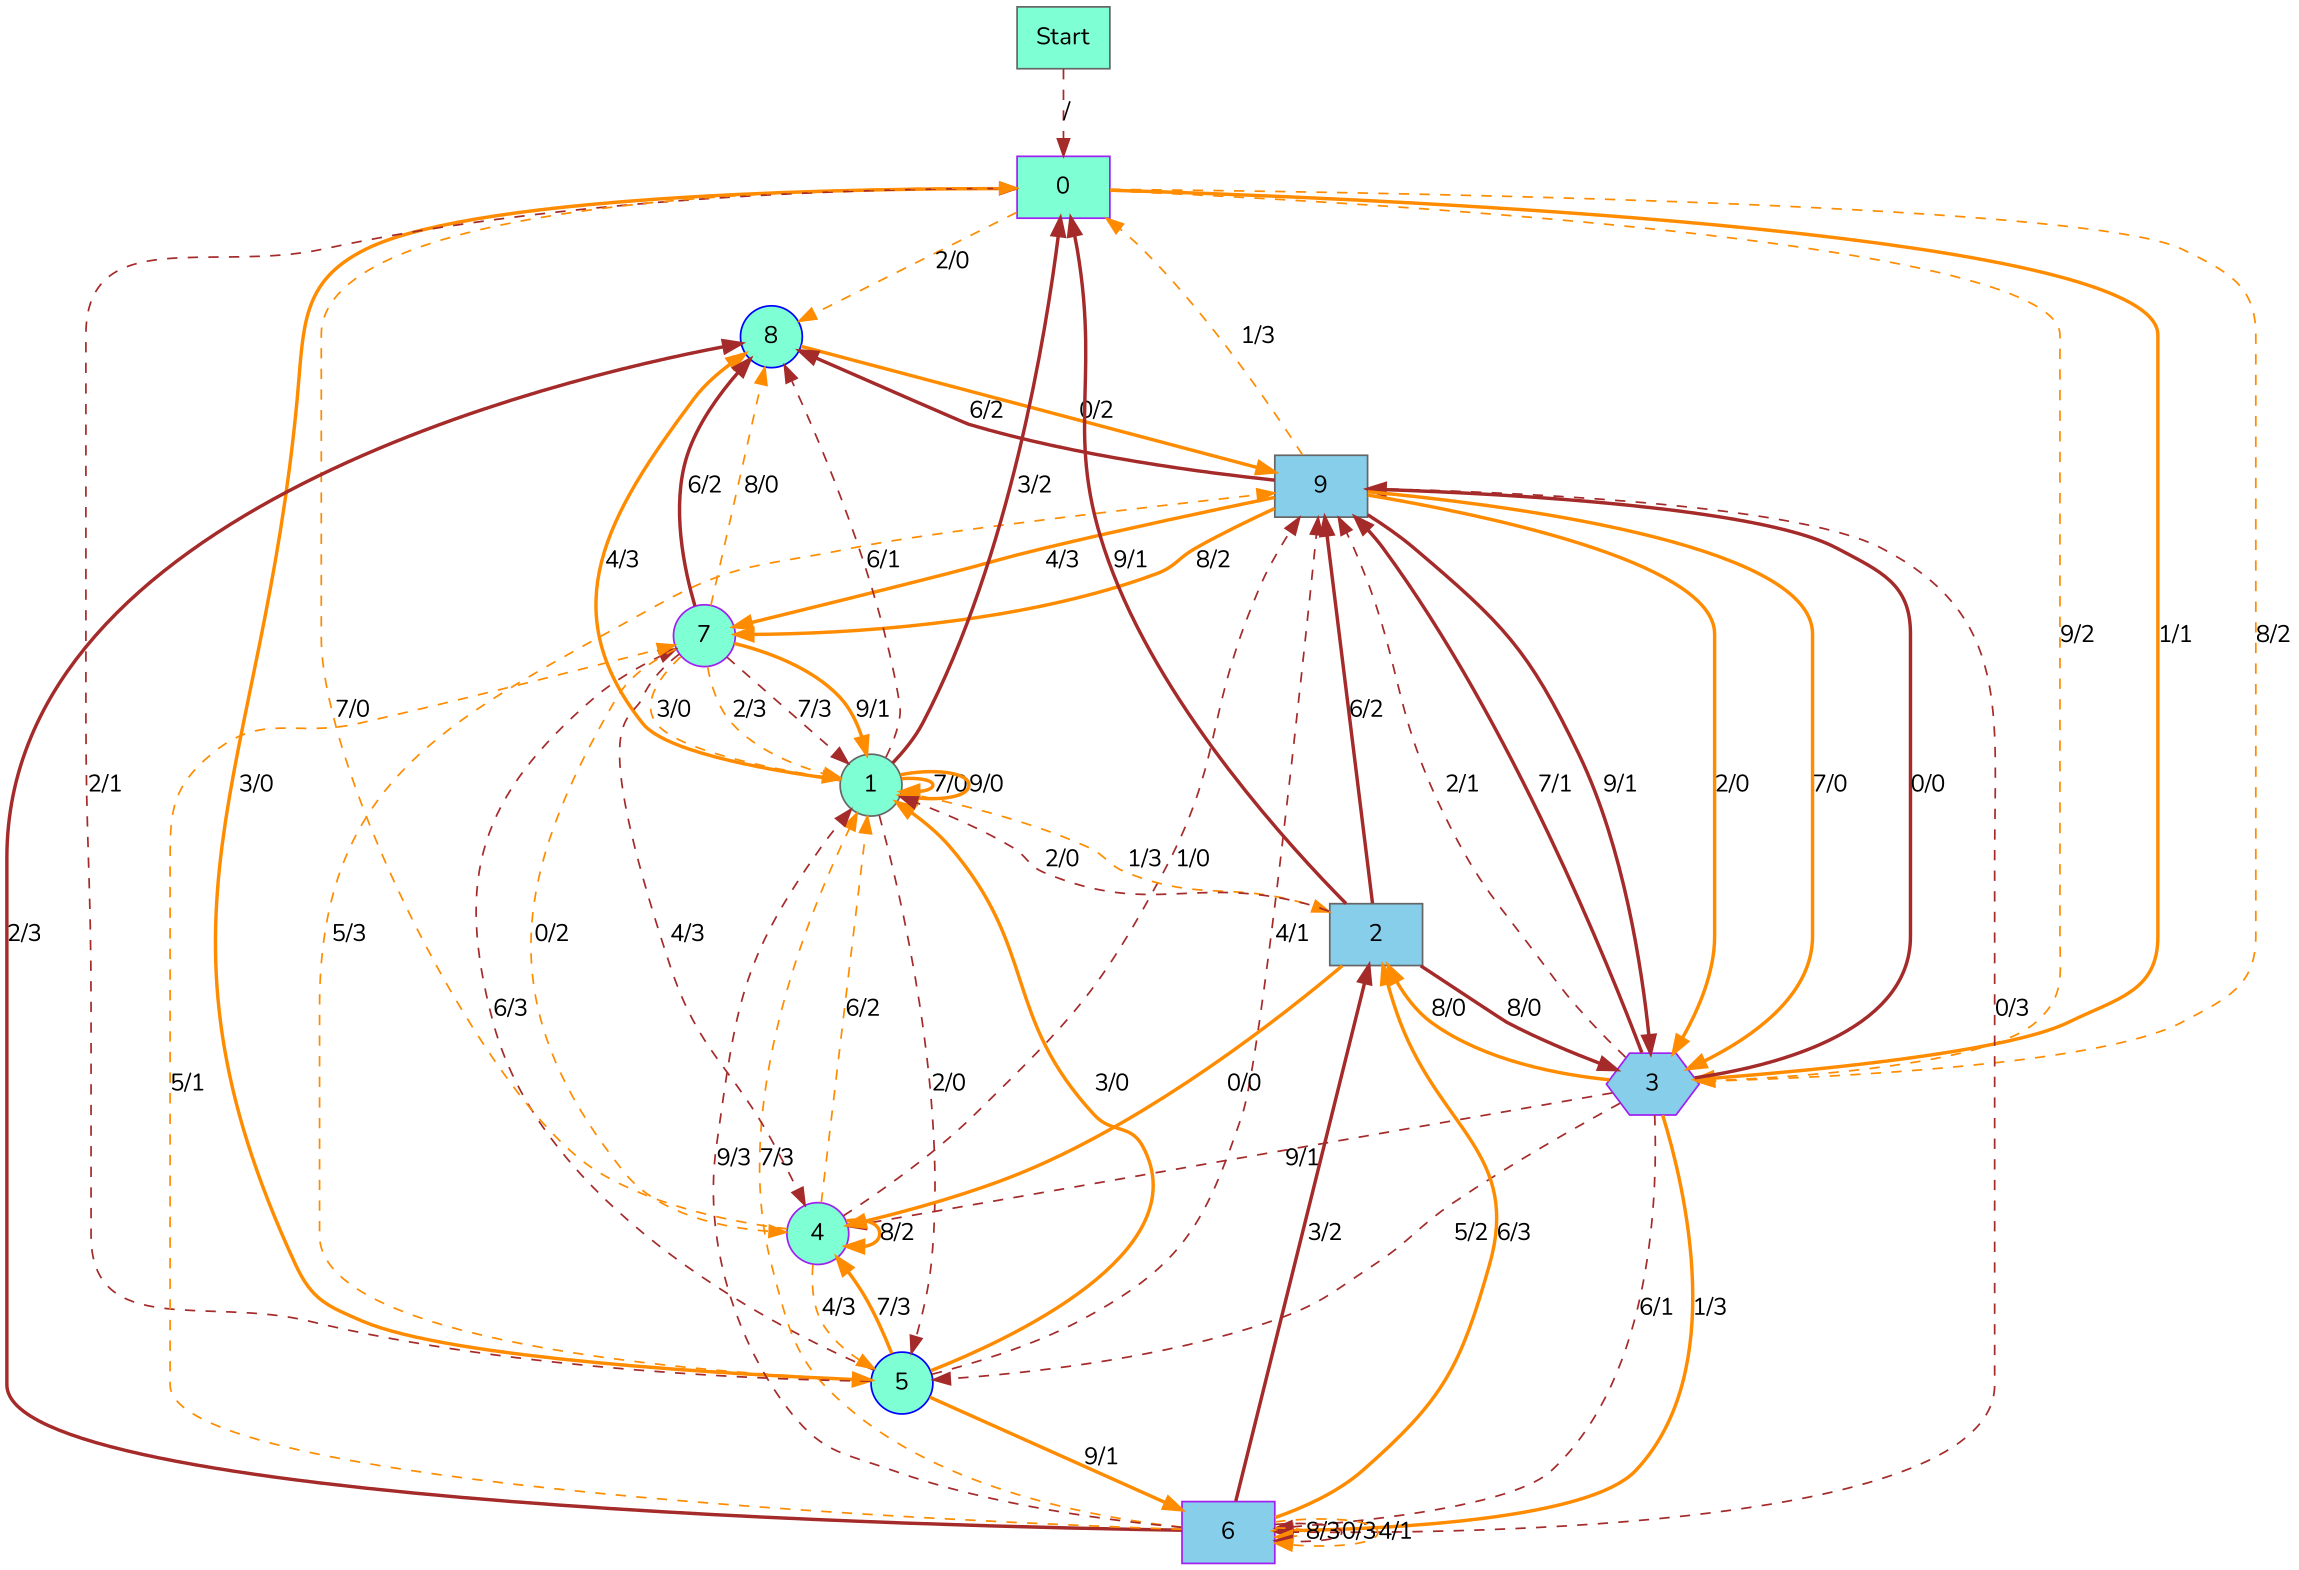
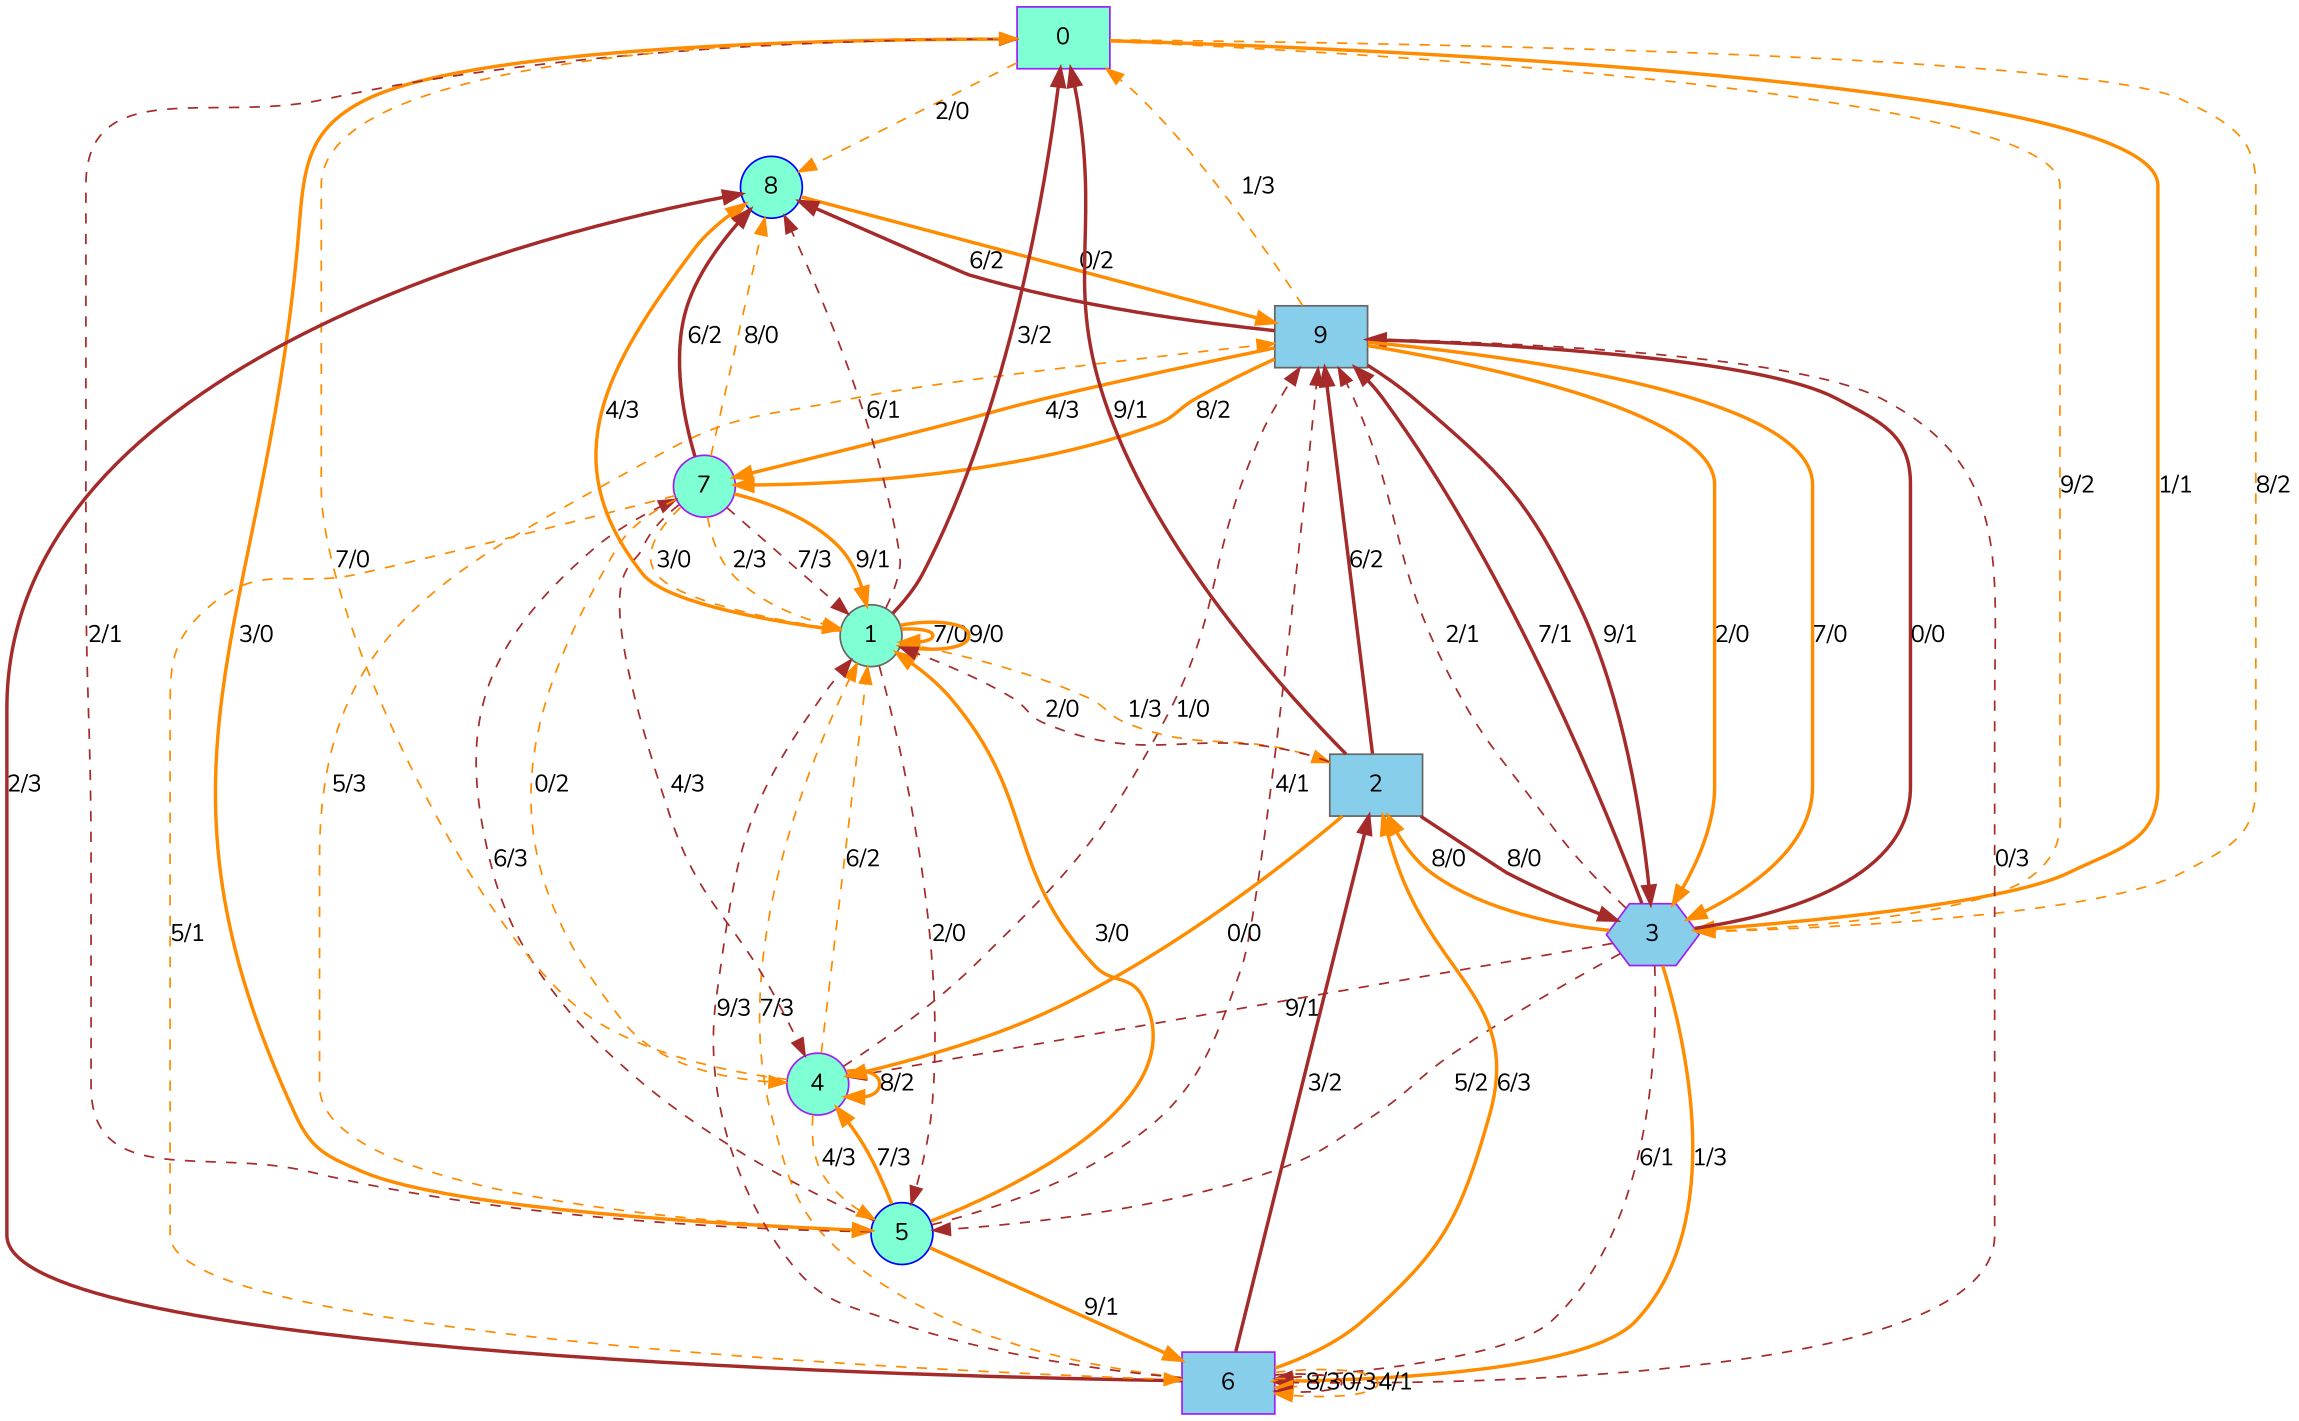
(1063, 38) -> none
(170, 1349) -> (170, 1183)
